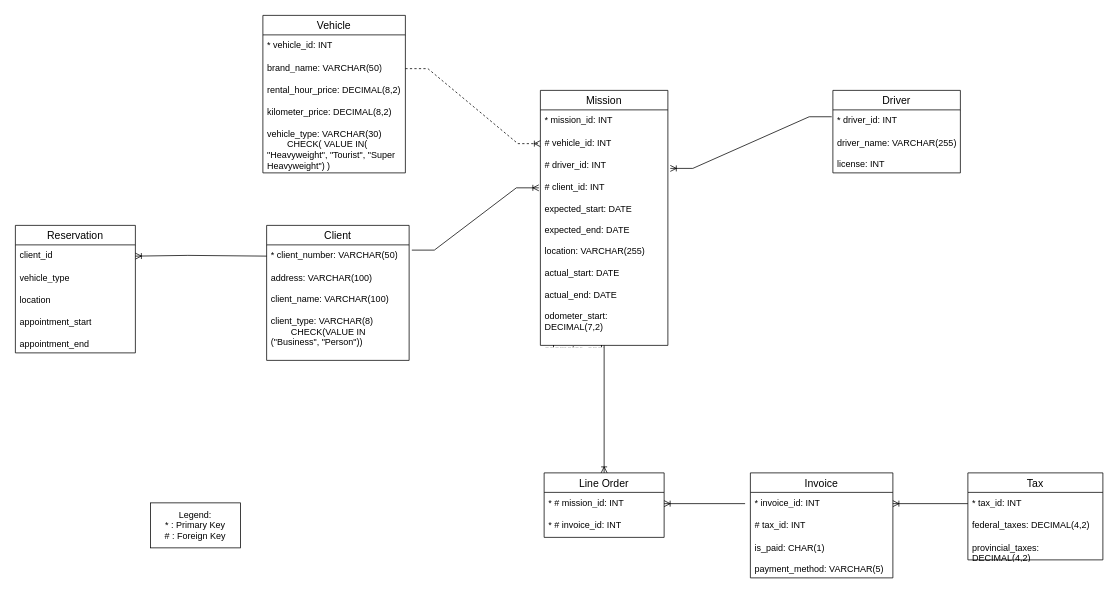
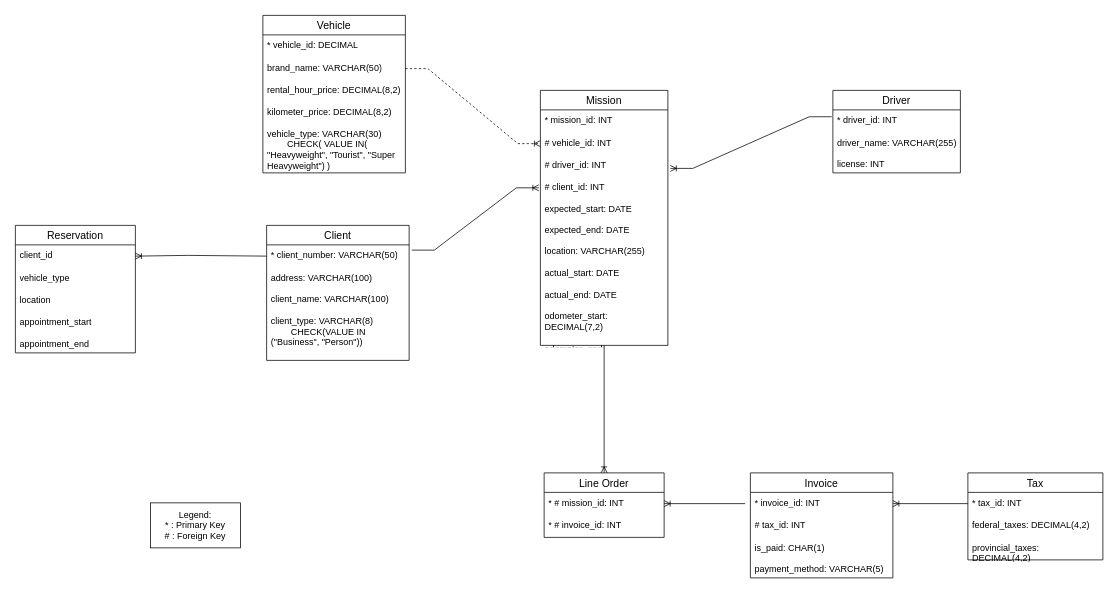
(303, 46) -> (313, 46)
